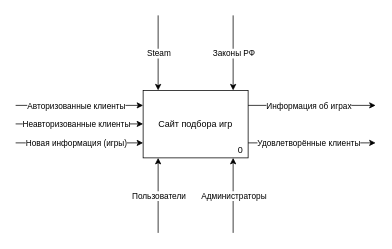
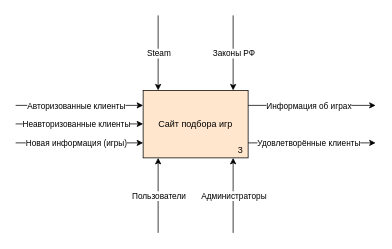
(195, 124) -> (195, 124)
(240, 150) -> (240, 150)
